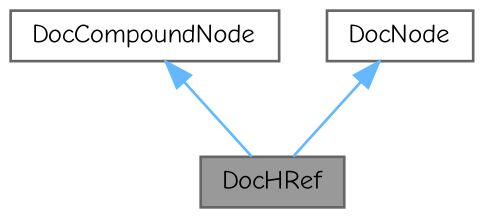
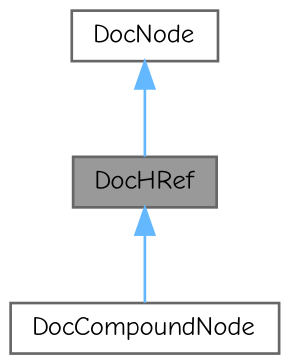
(218, 119) -> (145, 269)
